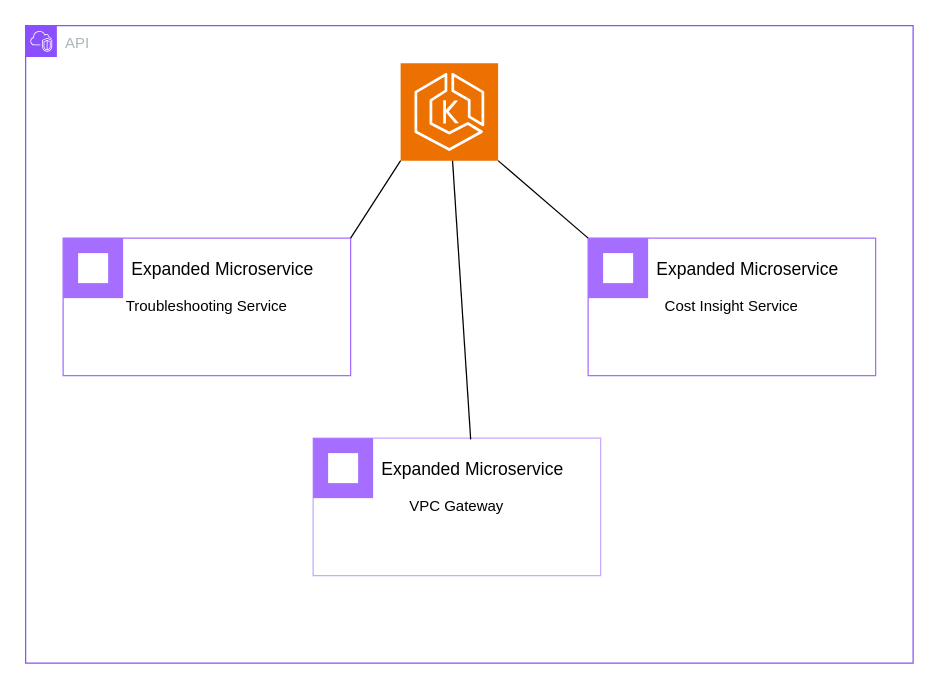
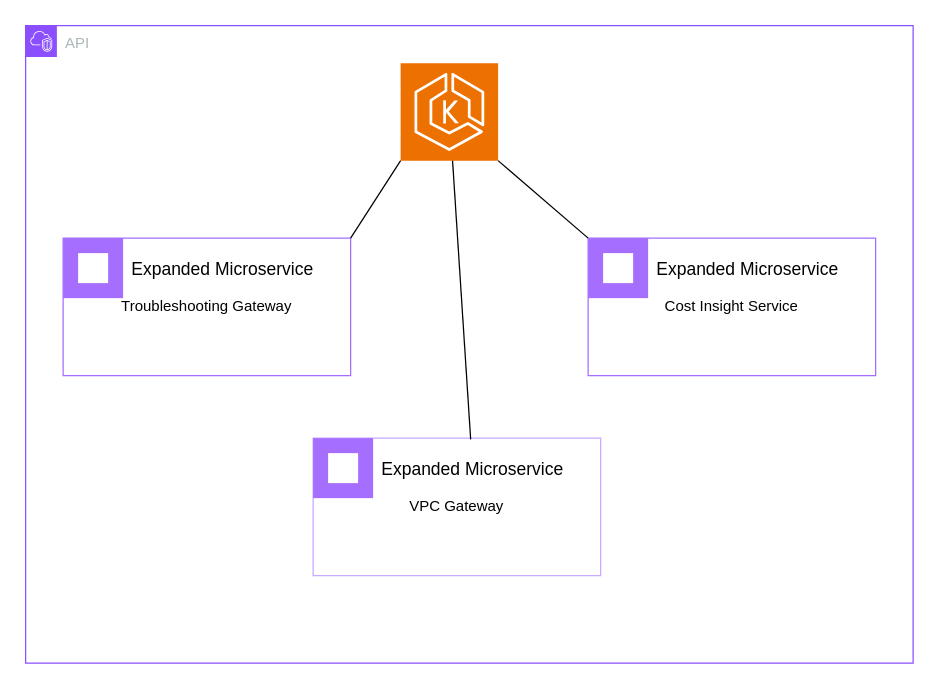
(207, 307) -> (207, 307)
